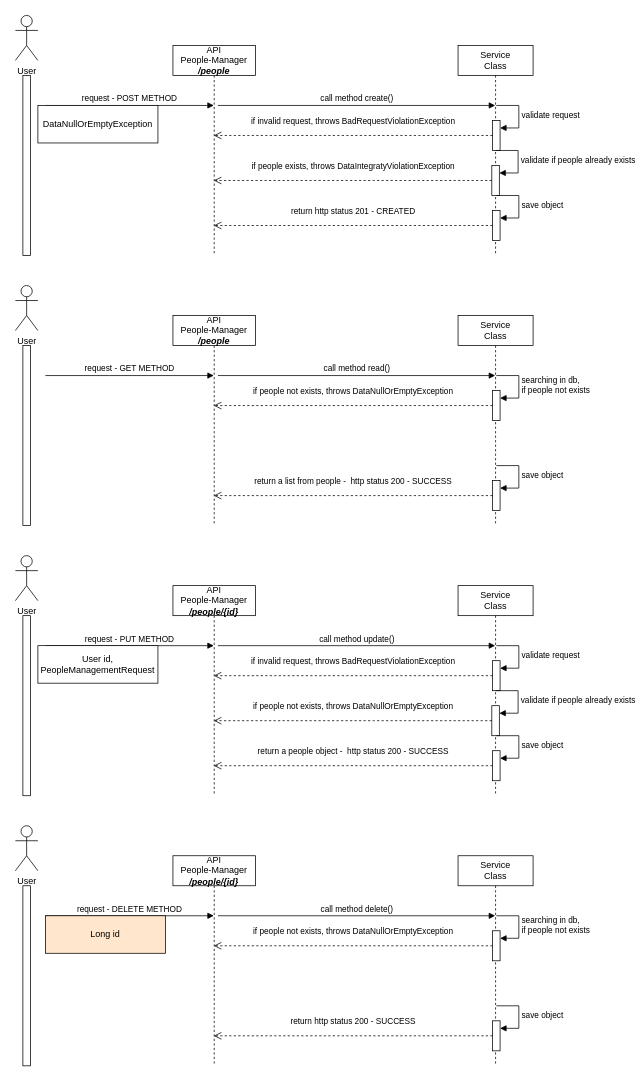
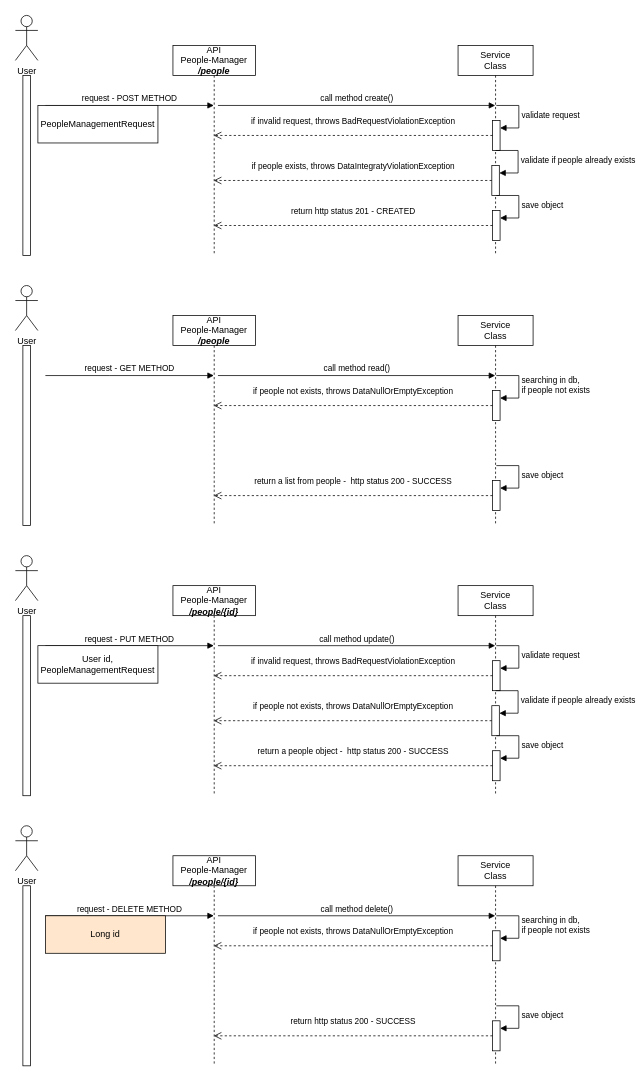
(98, 124) -> (98, 124)
